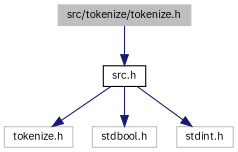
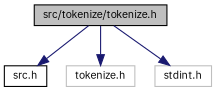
(125, 15) -> (101, 15)
(86, 103) -> (101, 40)
(160, 103) -> (137, 42)
(125, 137) -> none
